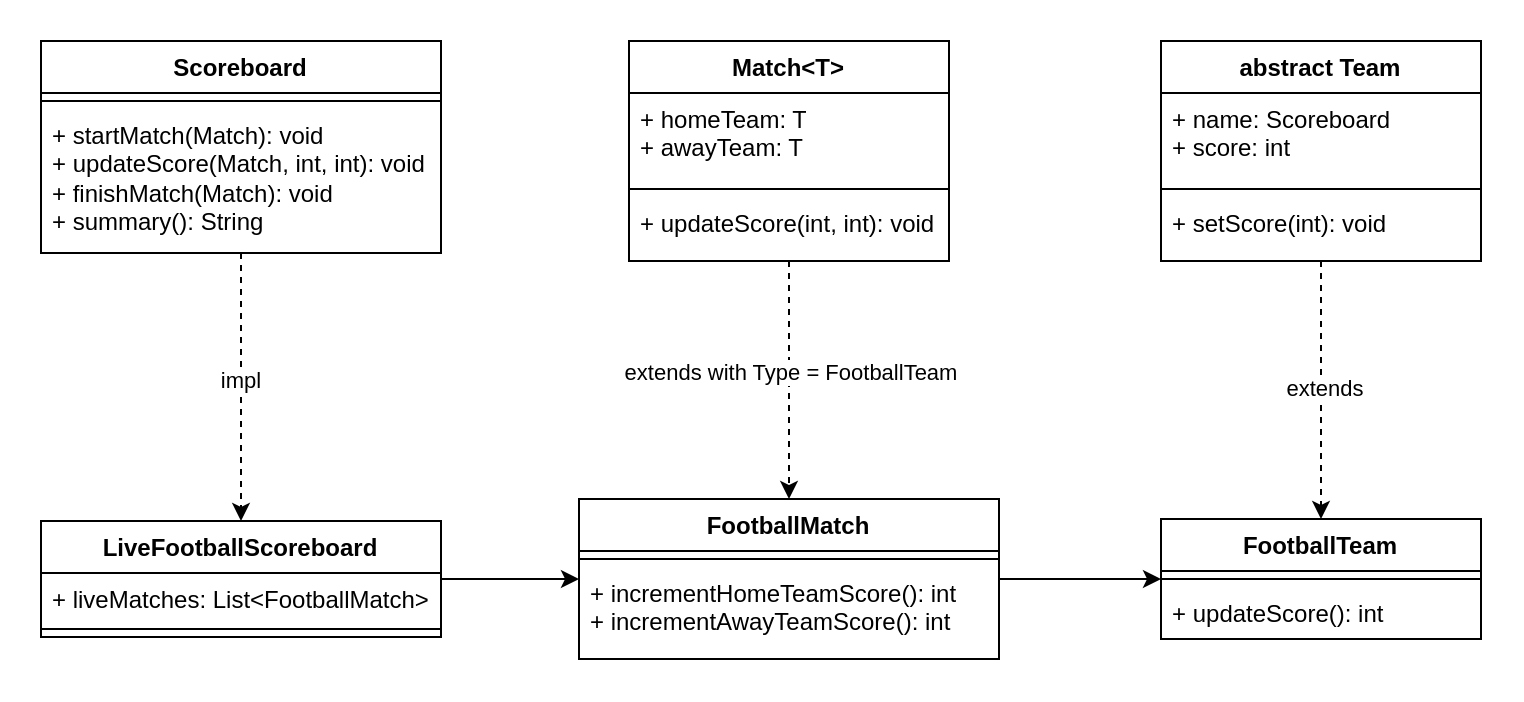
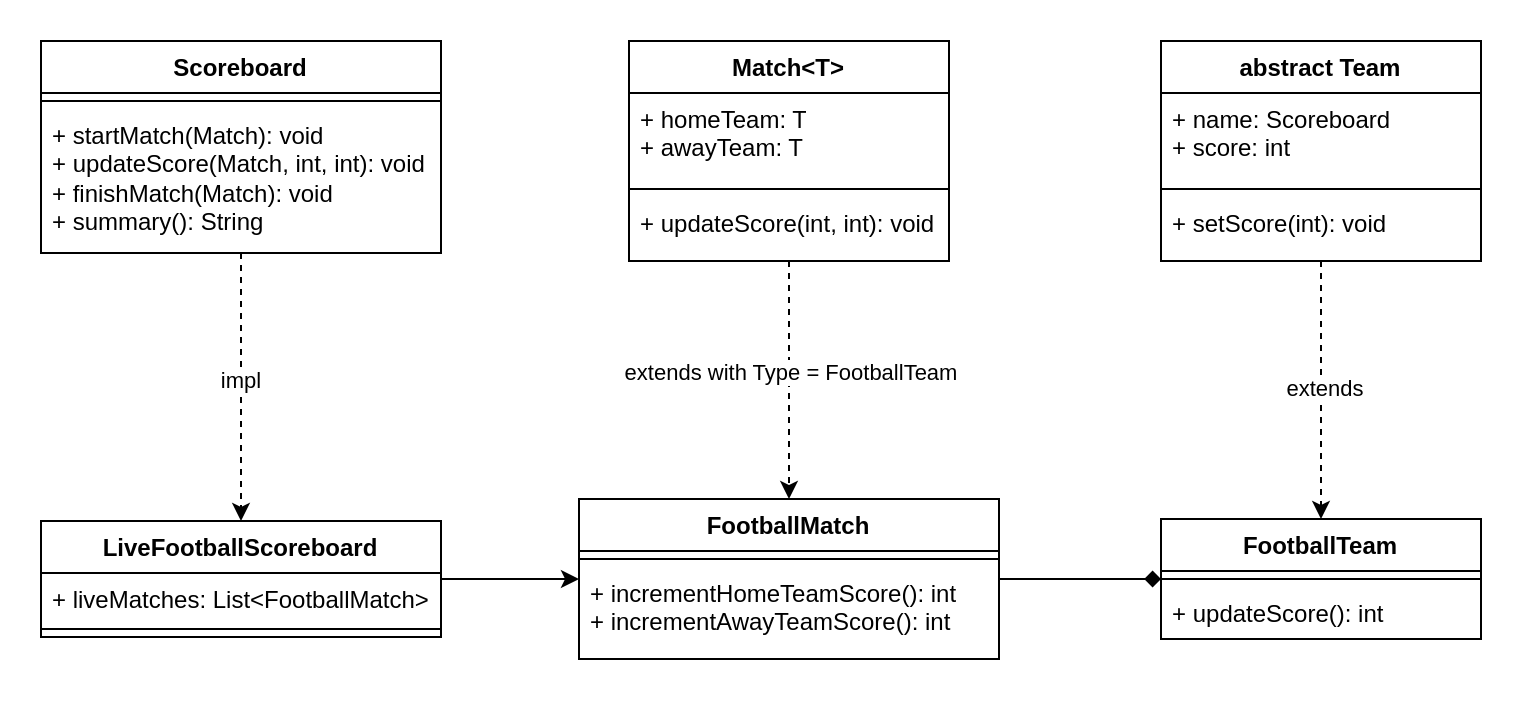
(1145, 579) -> (1144, 579)
